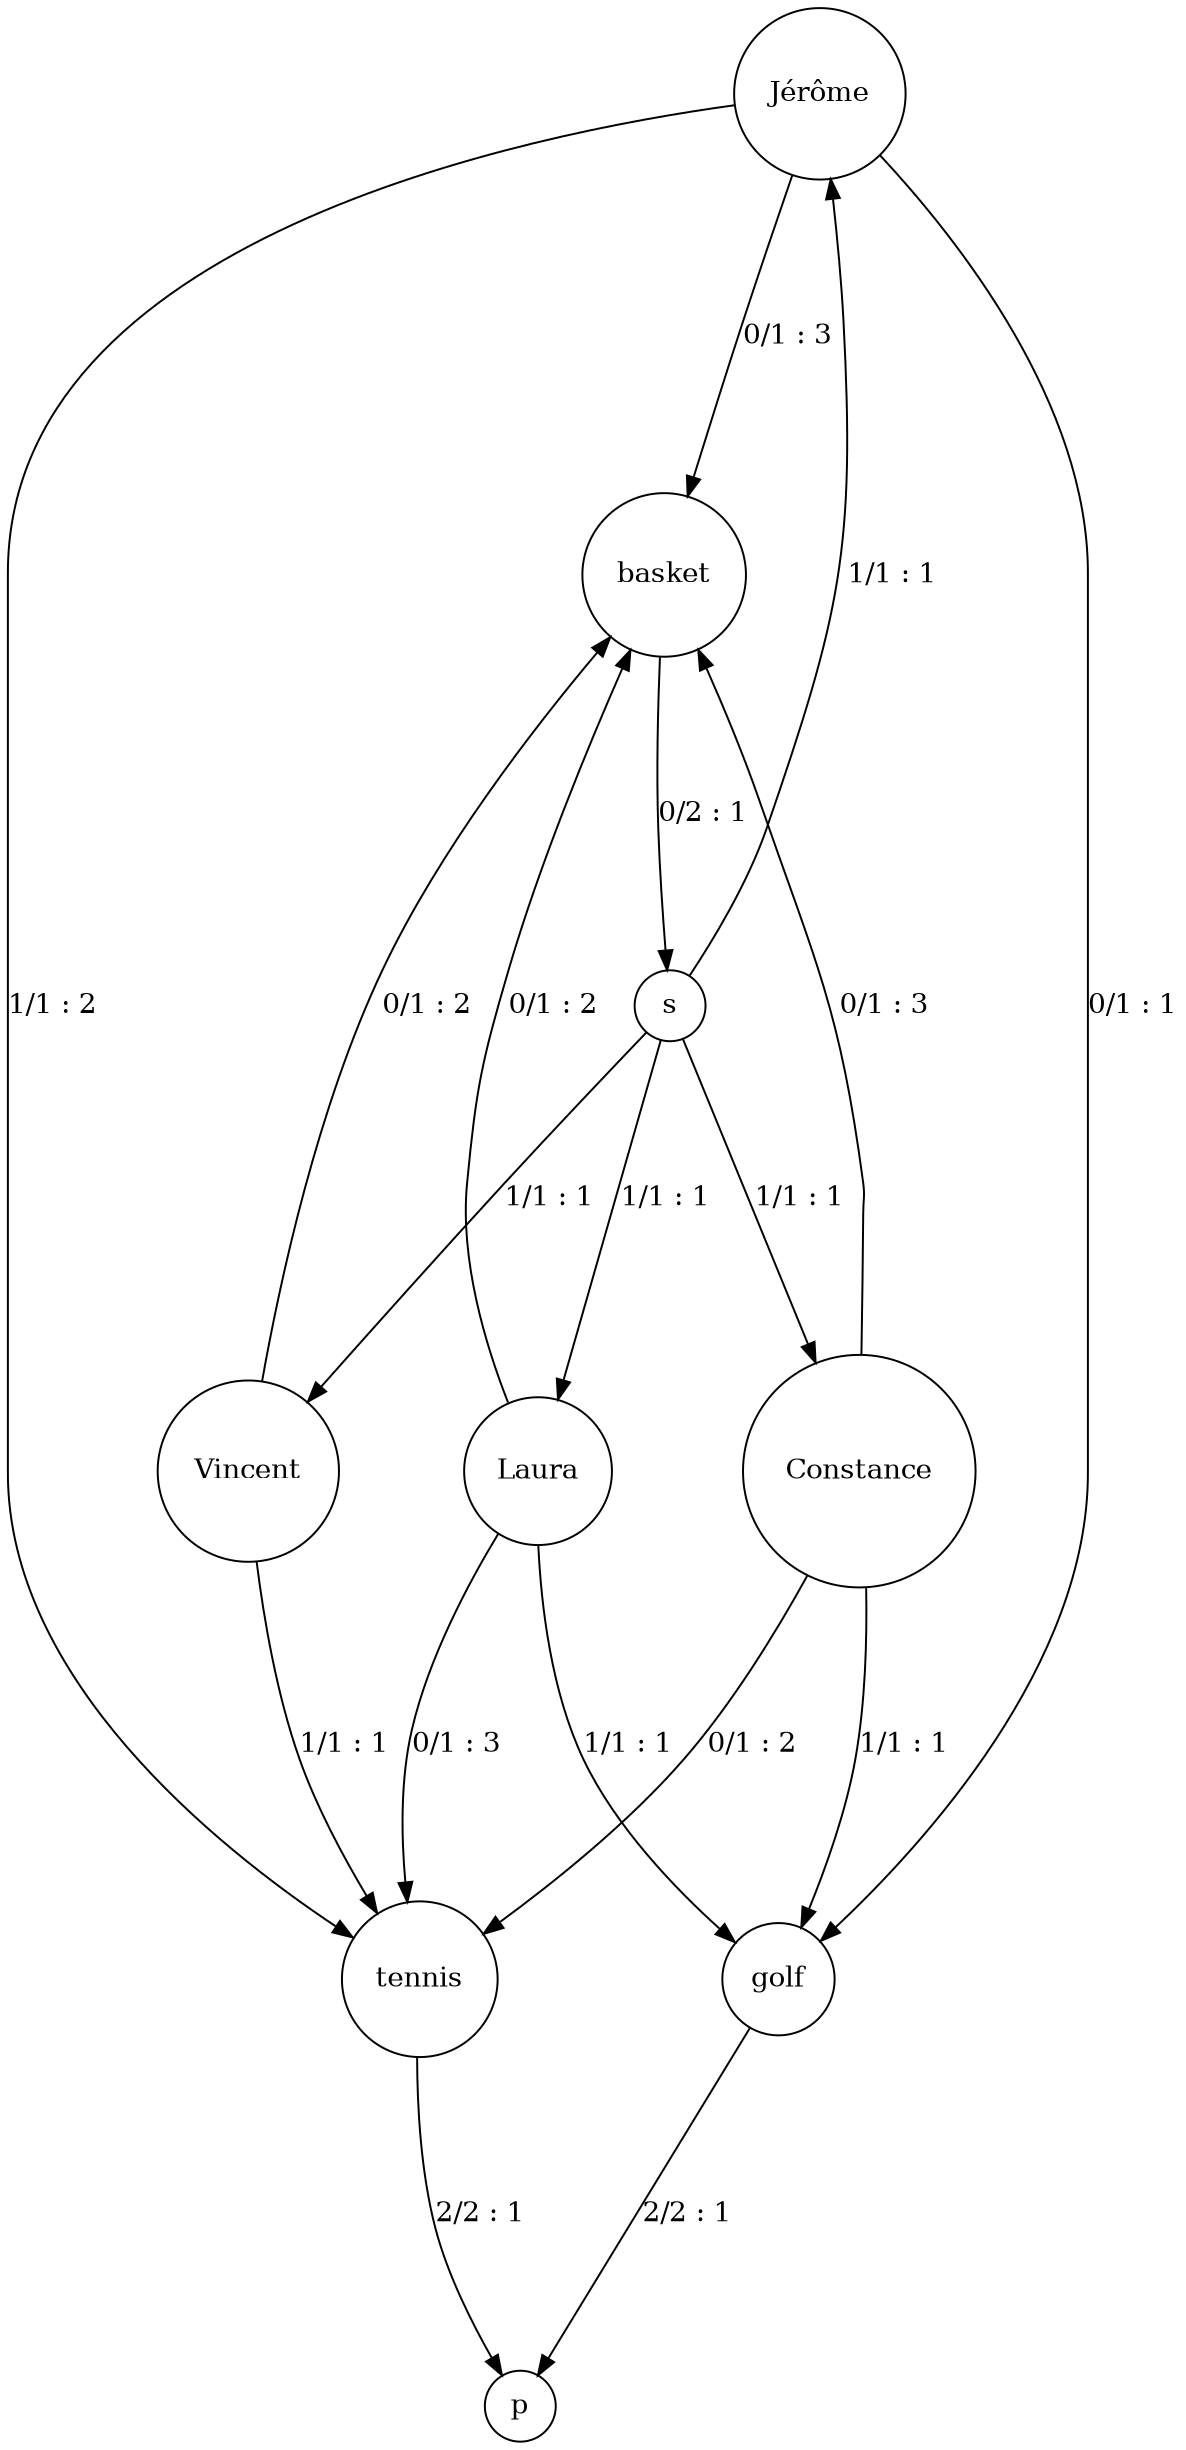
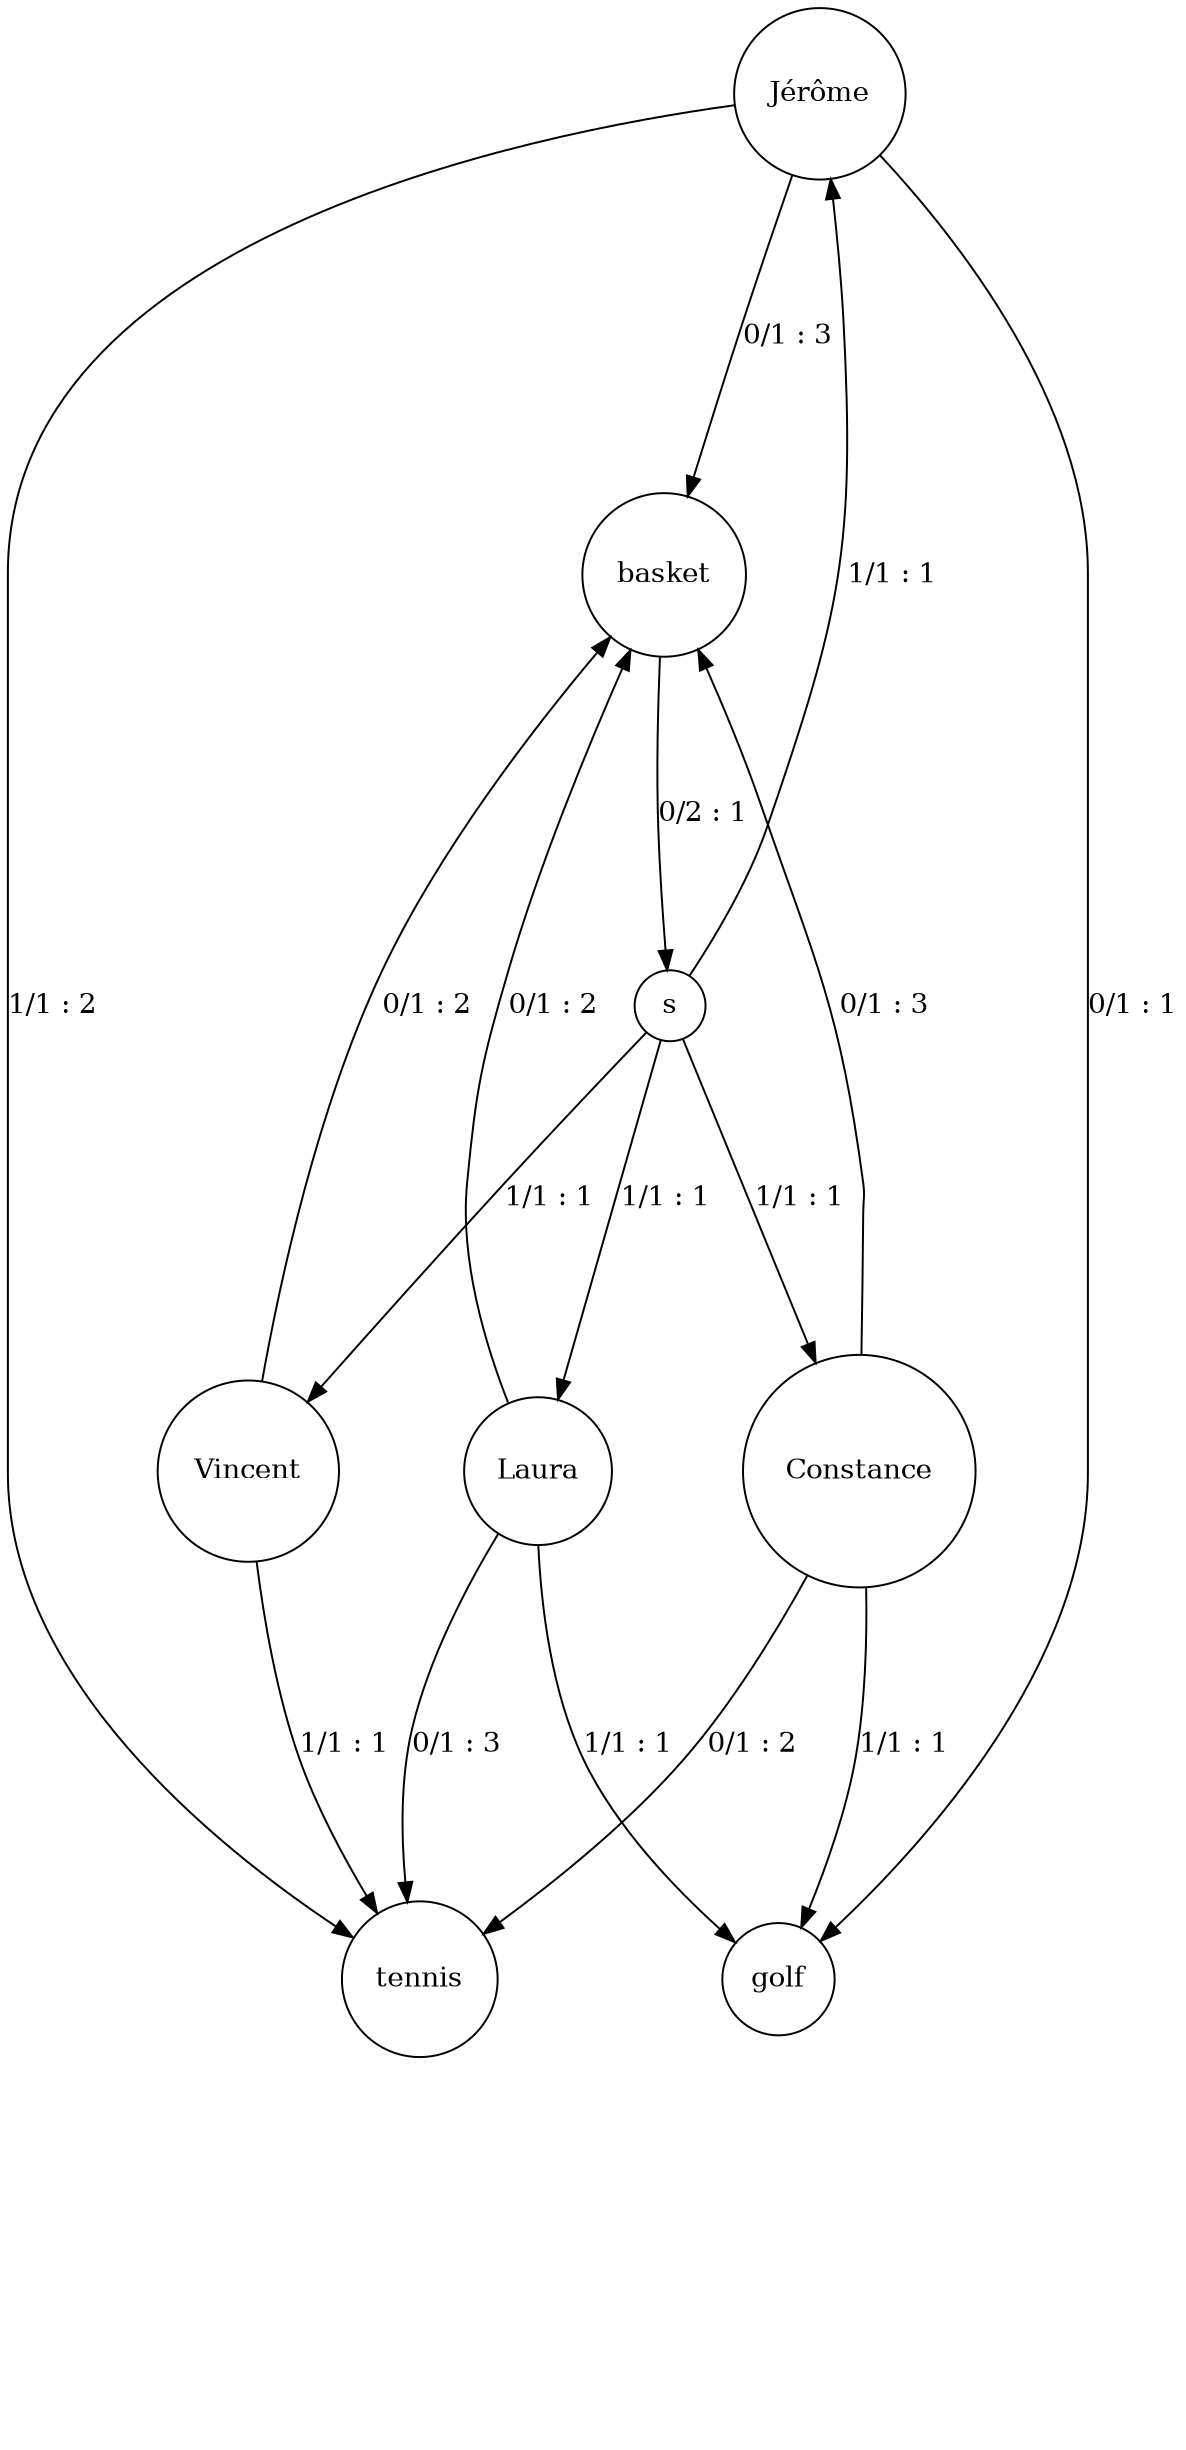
(520, 2406) -> none
